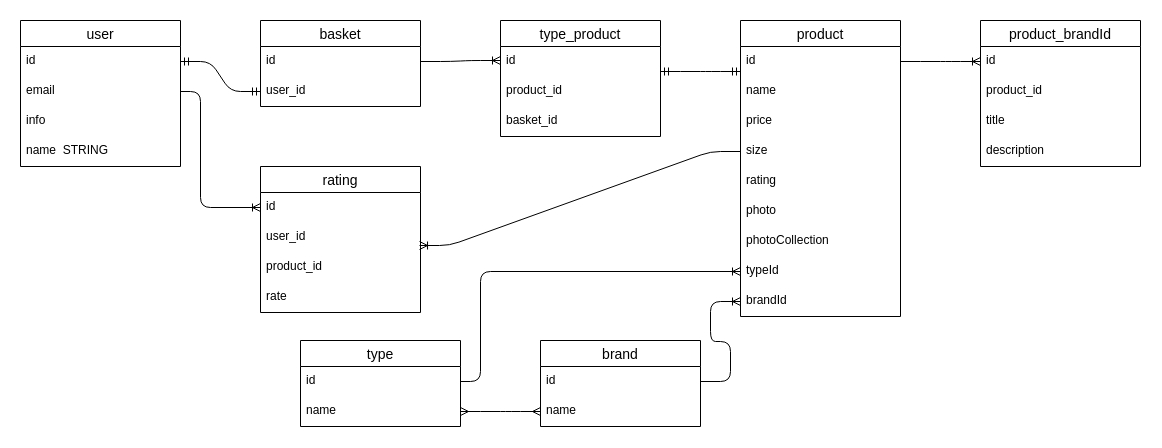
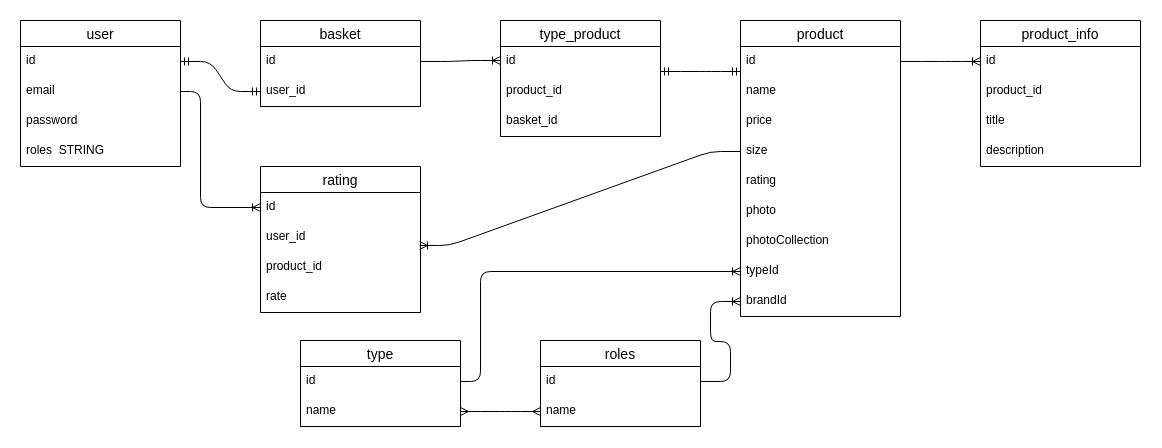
(1060, 34) -> (1060, 34)
(38, 120) -> (53, 120)
(65, 150) -> (67, 150)
(620, 354) -> (620, 354)
